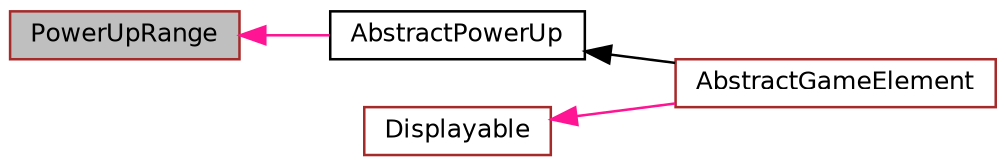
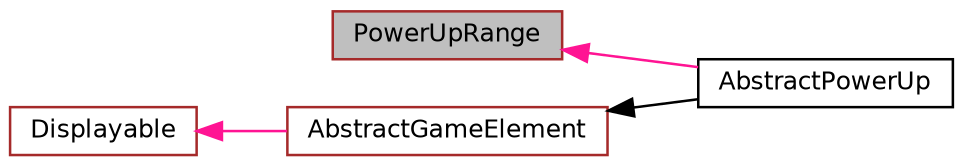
(643, 59) -> (665, 103)
